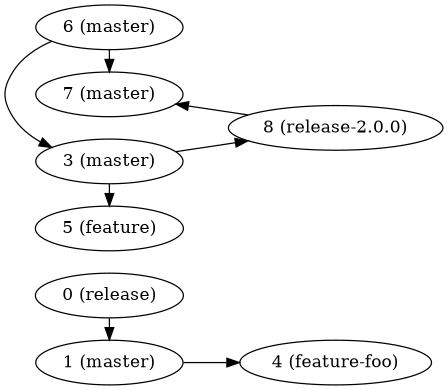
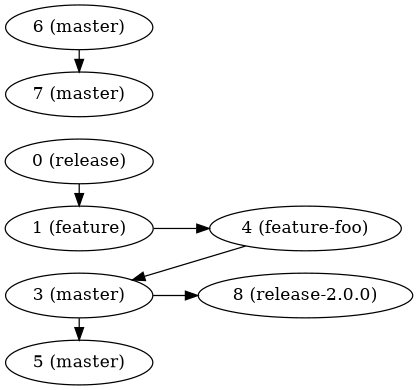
(6, 88) -> (195, 261)
(218, 110) -> none
(109, 228) -> (79, 363)
(109, 363) -> (79, 228)
